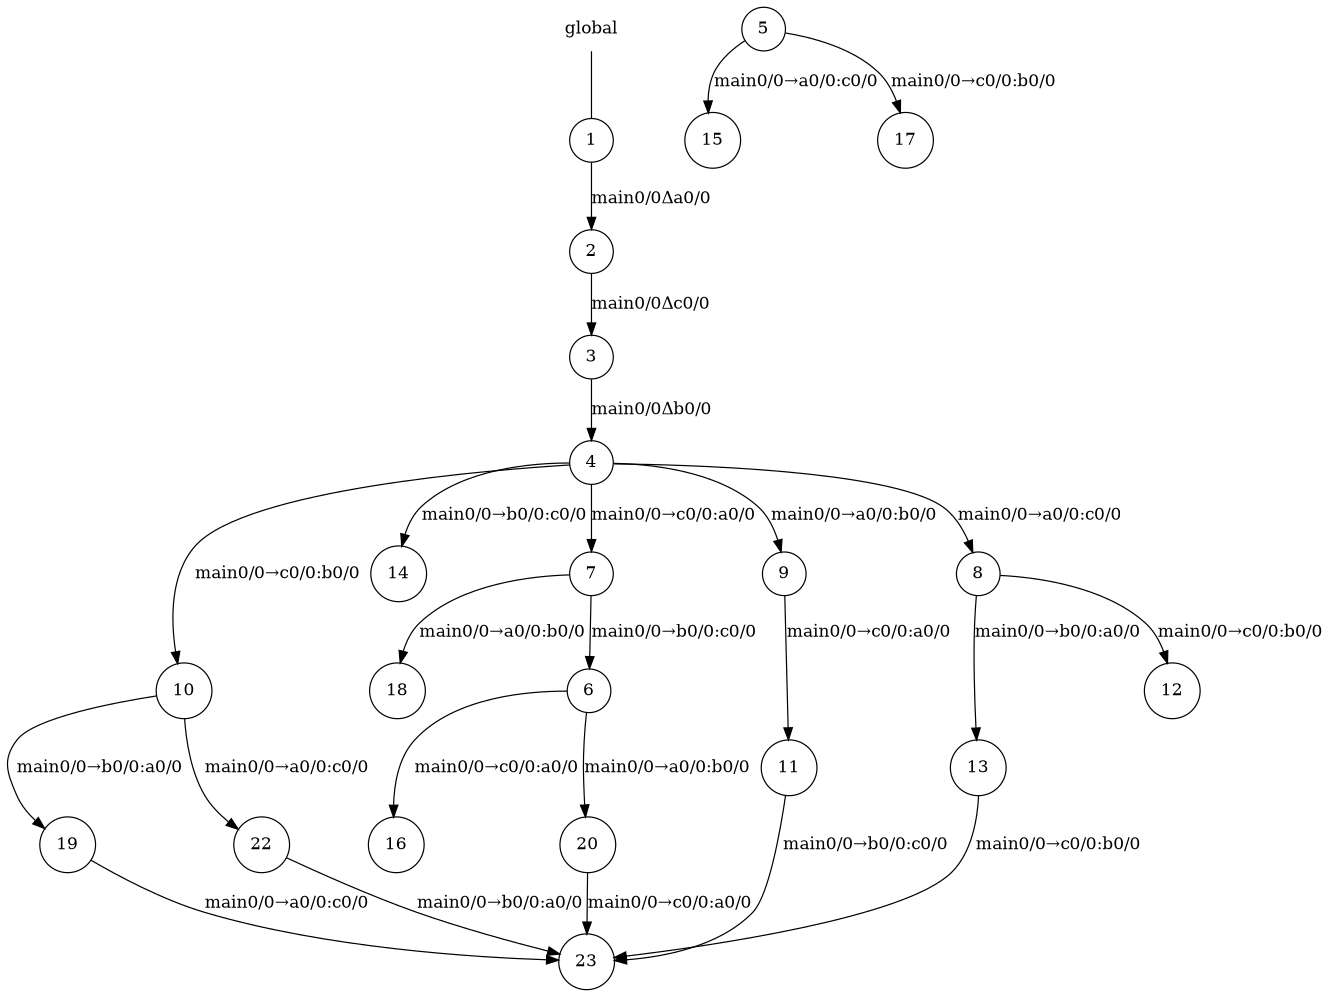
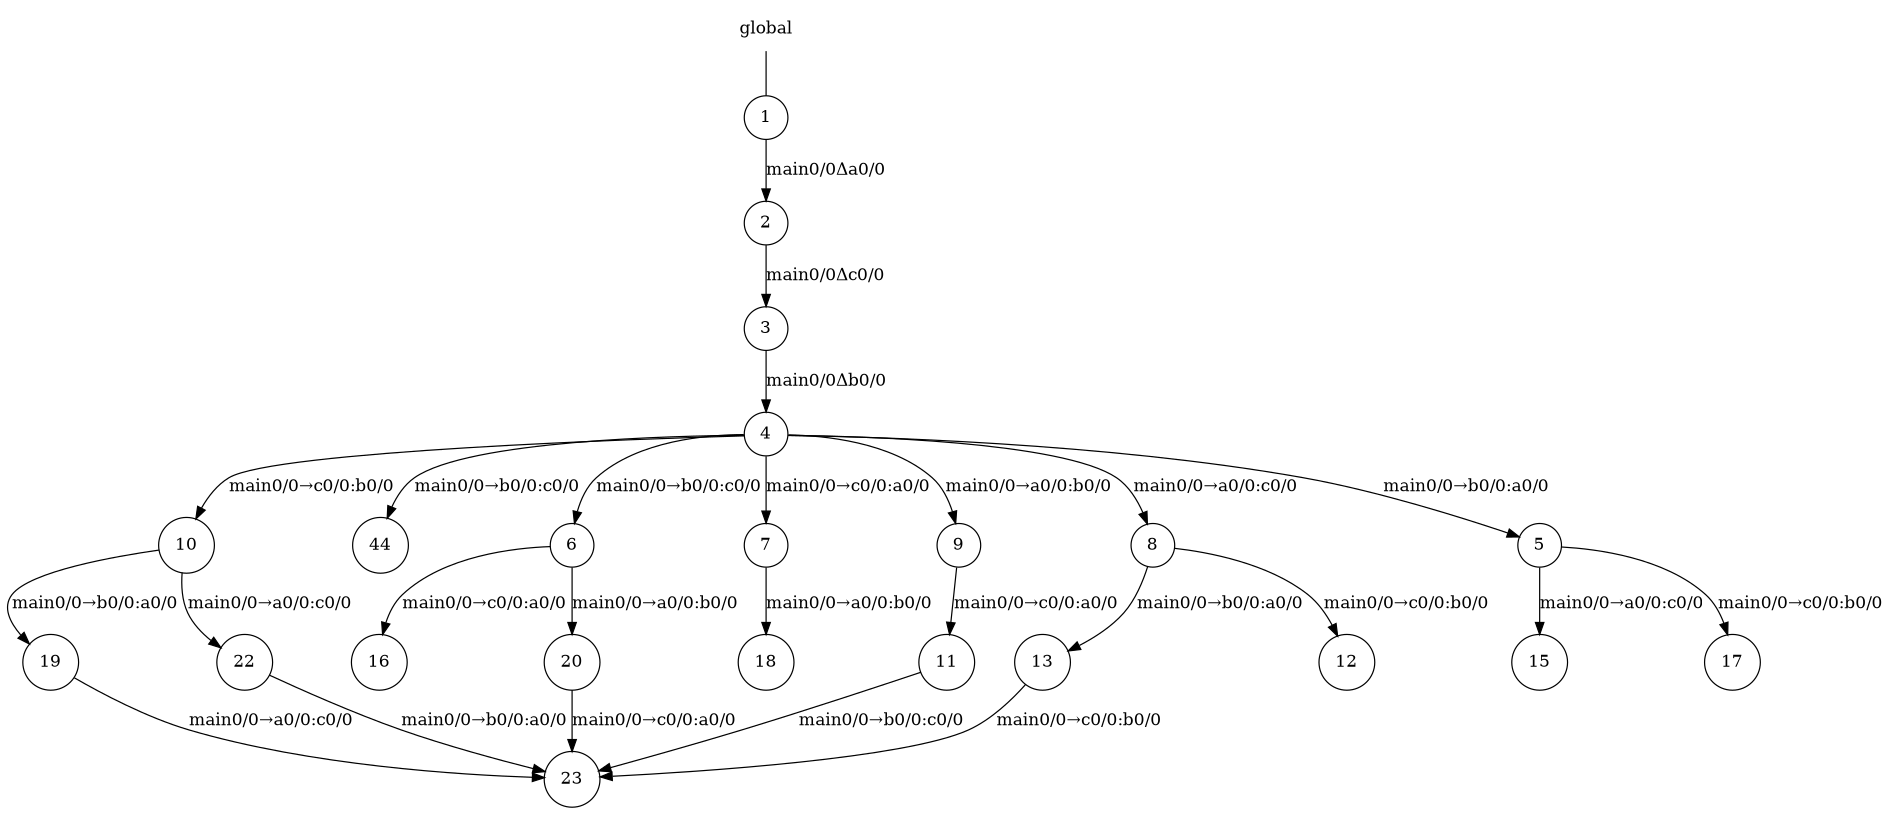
none -> (1152, 457)
(399, 574) -> (381, 545)
(590, 626) -> (647, 449)
